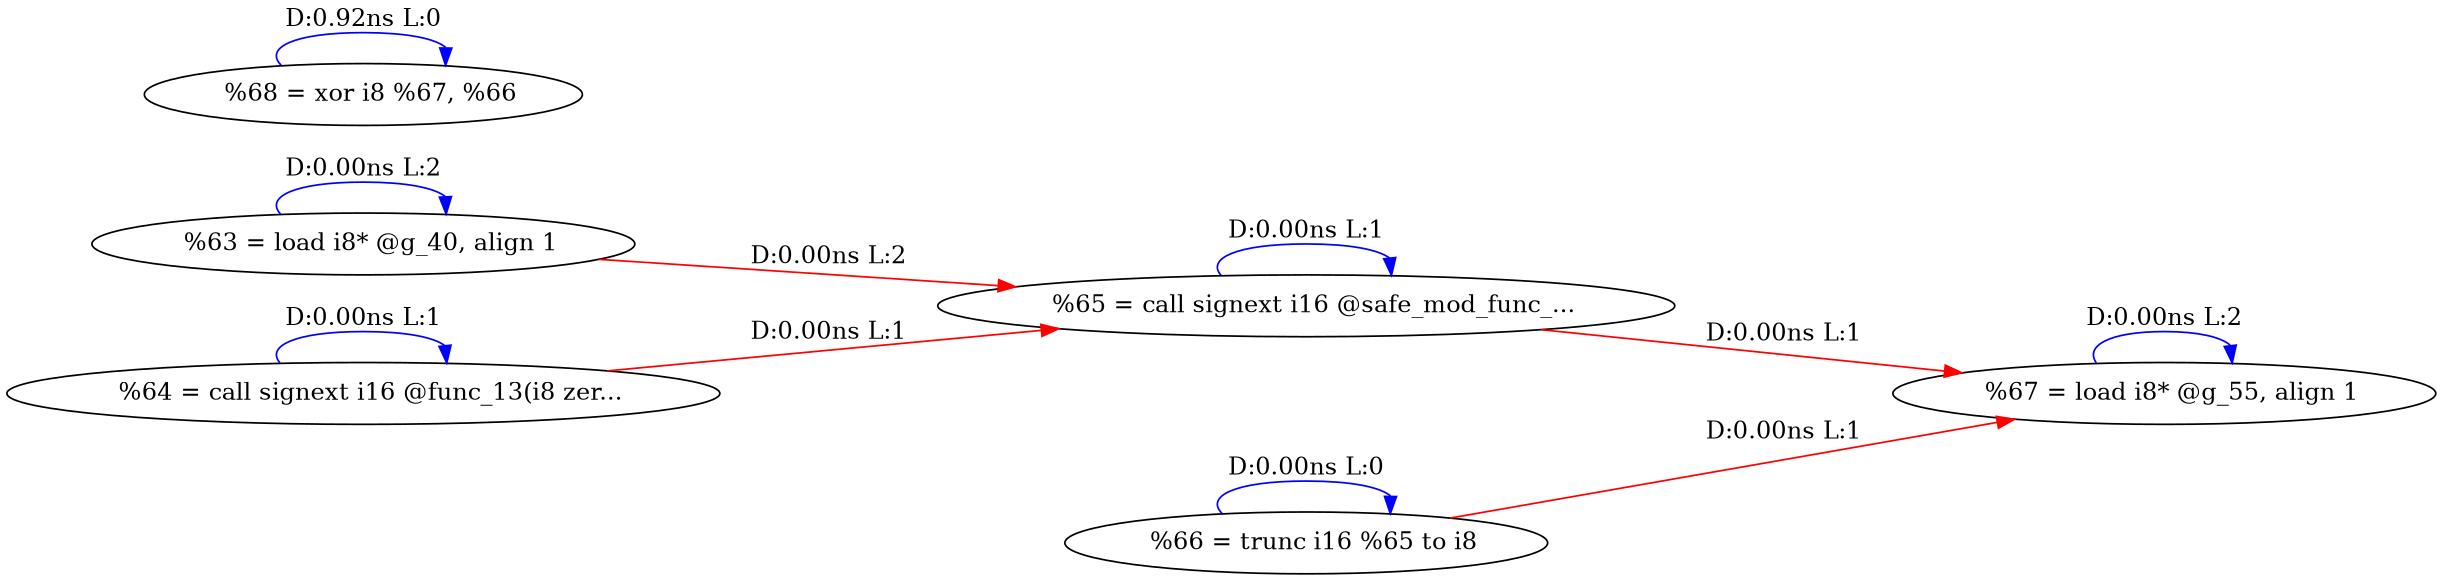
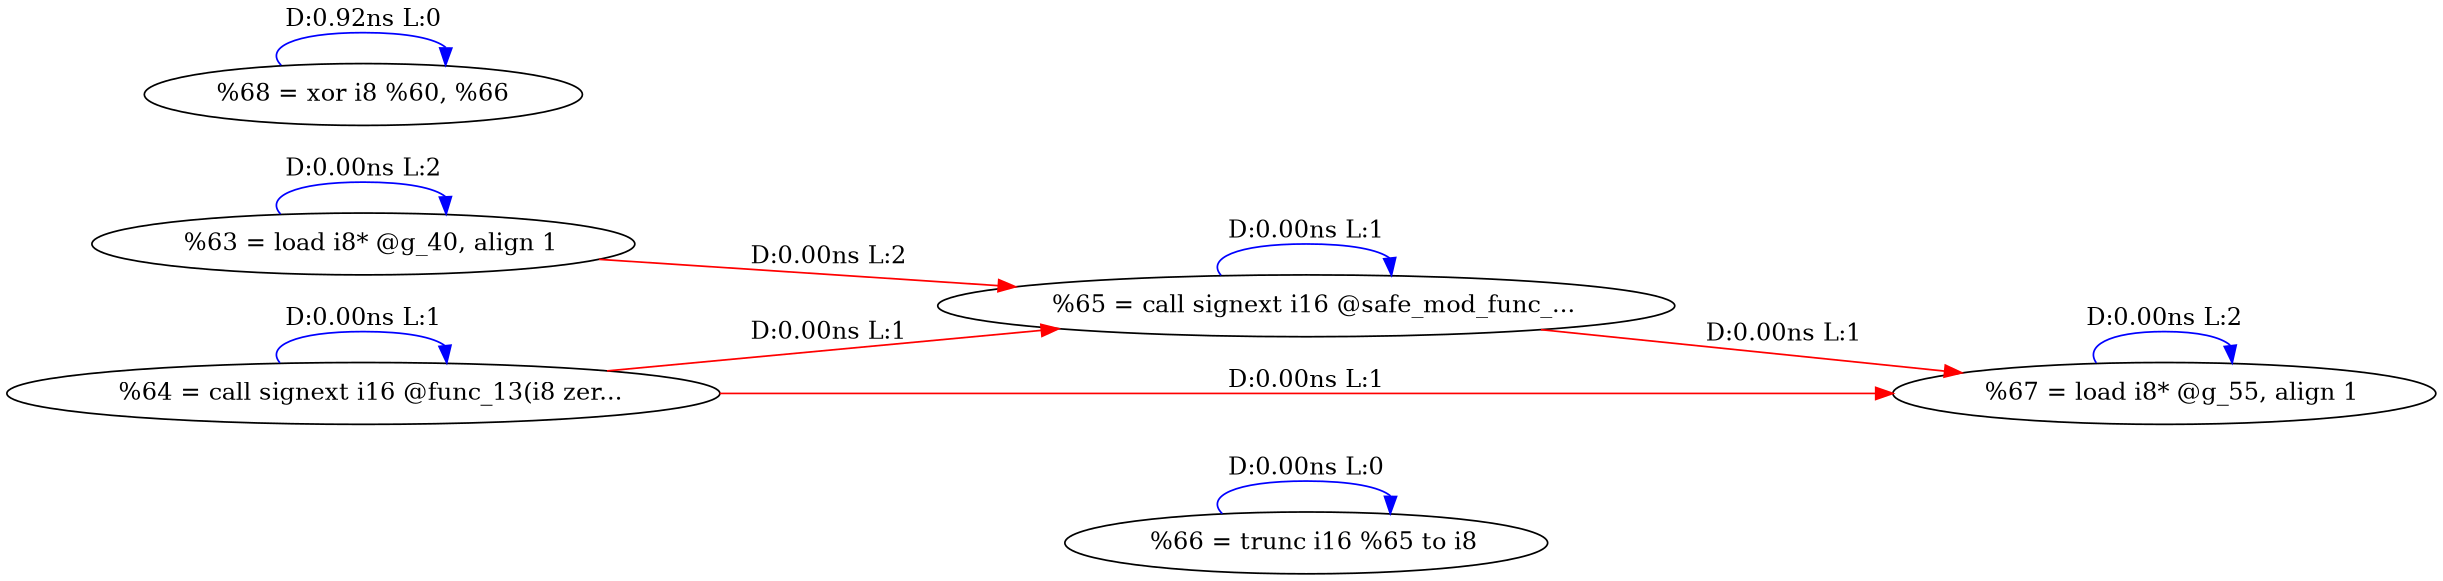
(363, 94) -> (363, 94)
(1724, 470) -> (1298, 393)
